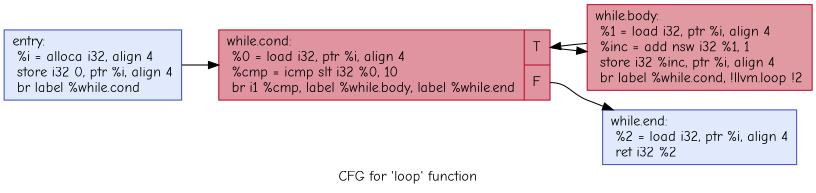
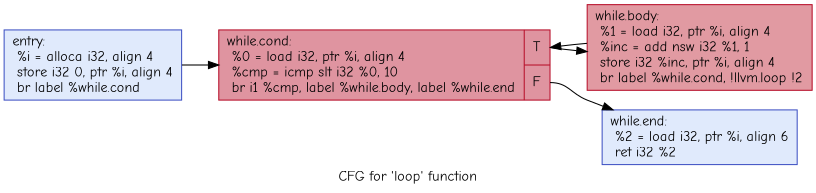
(700, 137) -> (700, 137)
